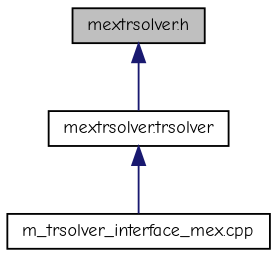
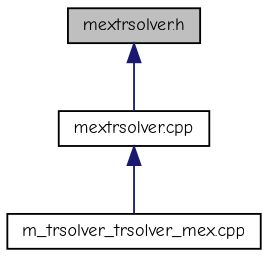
(139, 129) -> (134, 129)
(139, 231) -> (134, 231)
